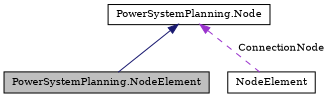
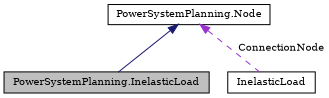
(107, 82) -> (107, 82)
(272, 82) -> (272, 82)
